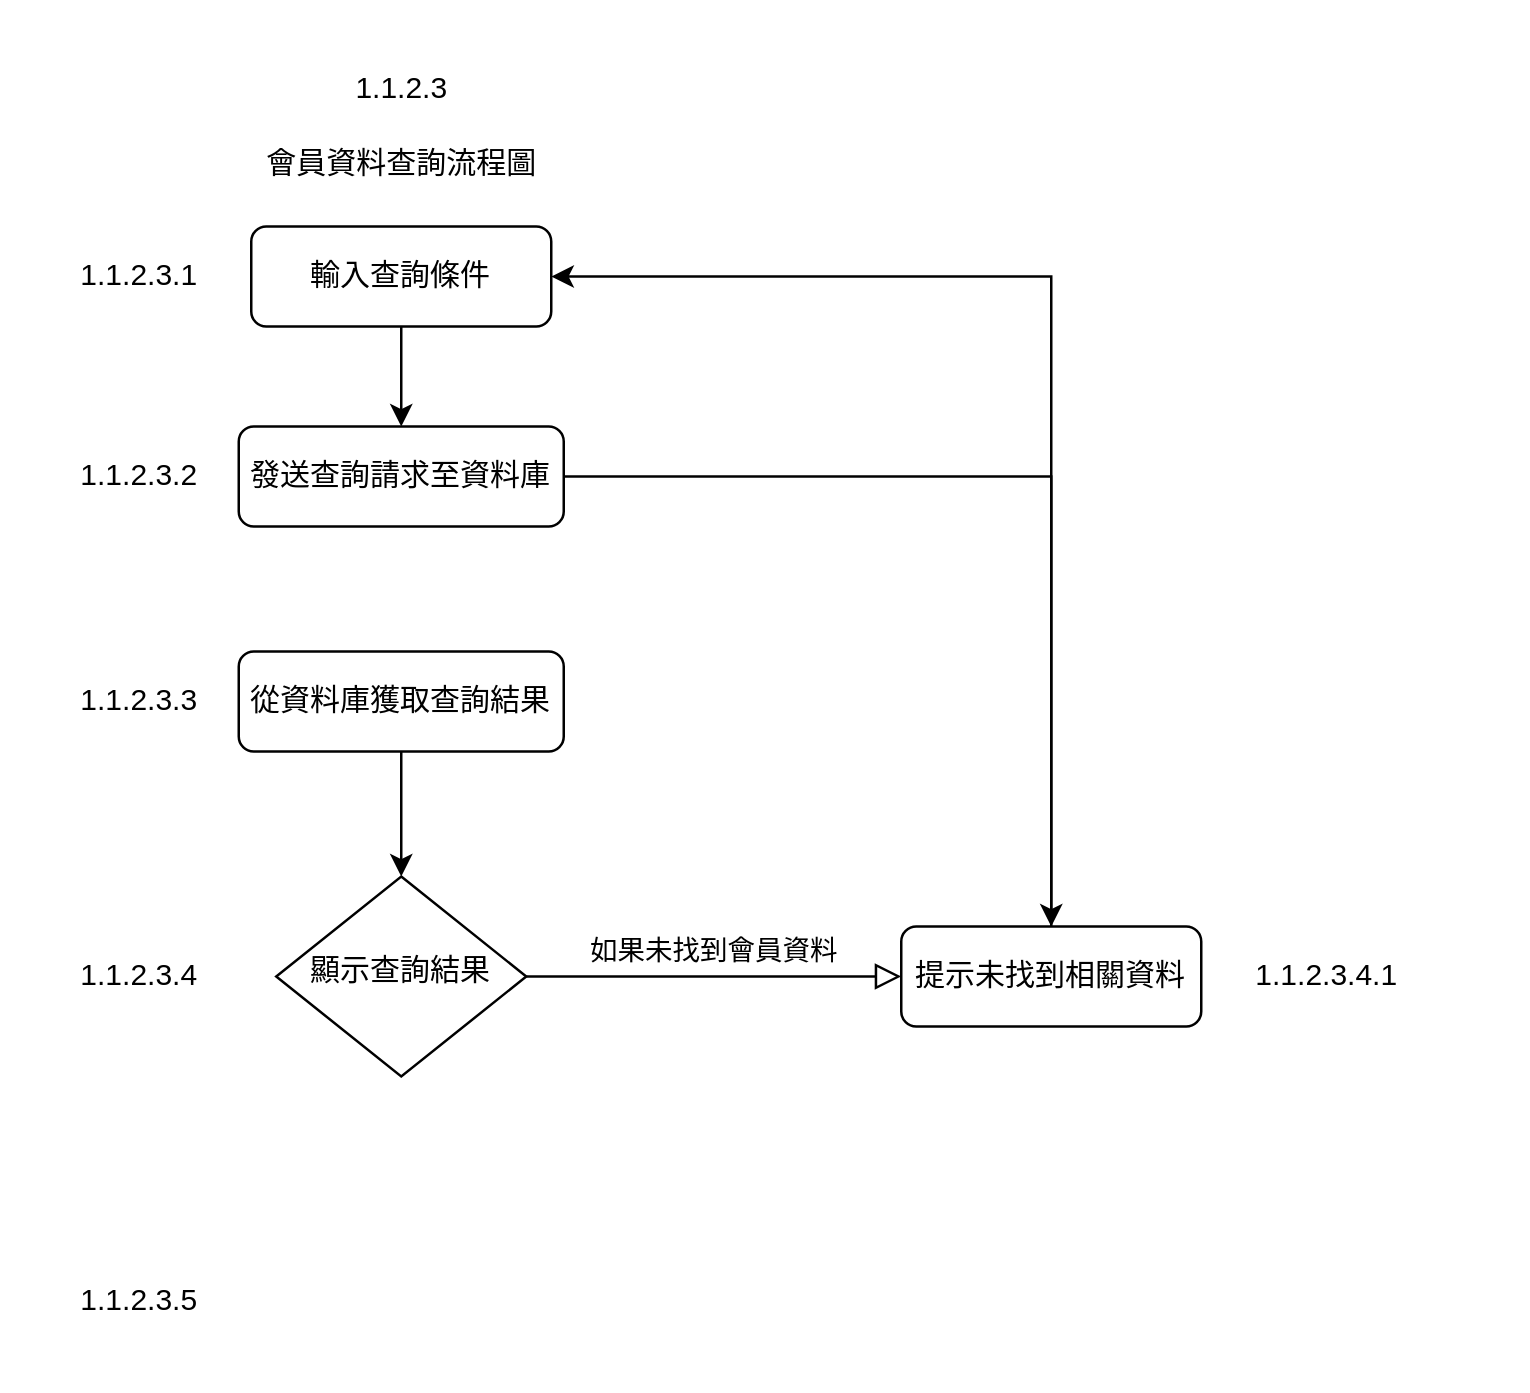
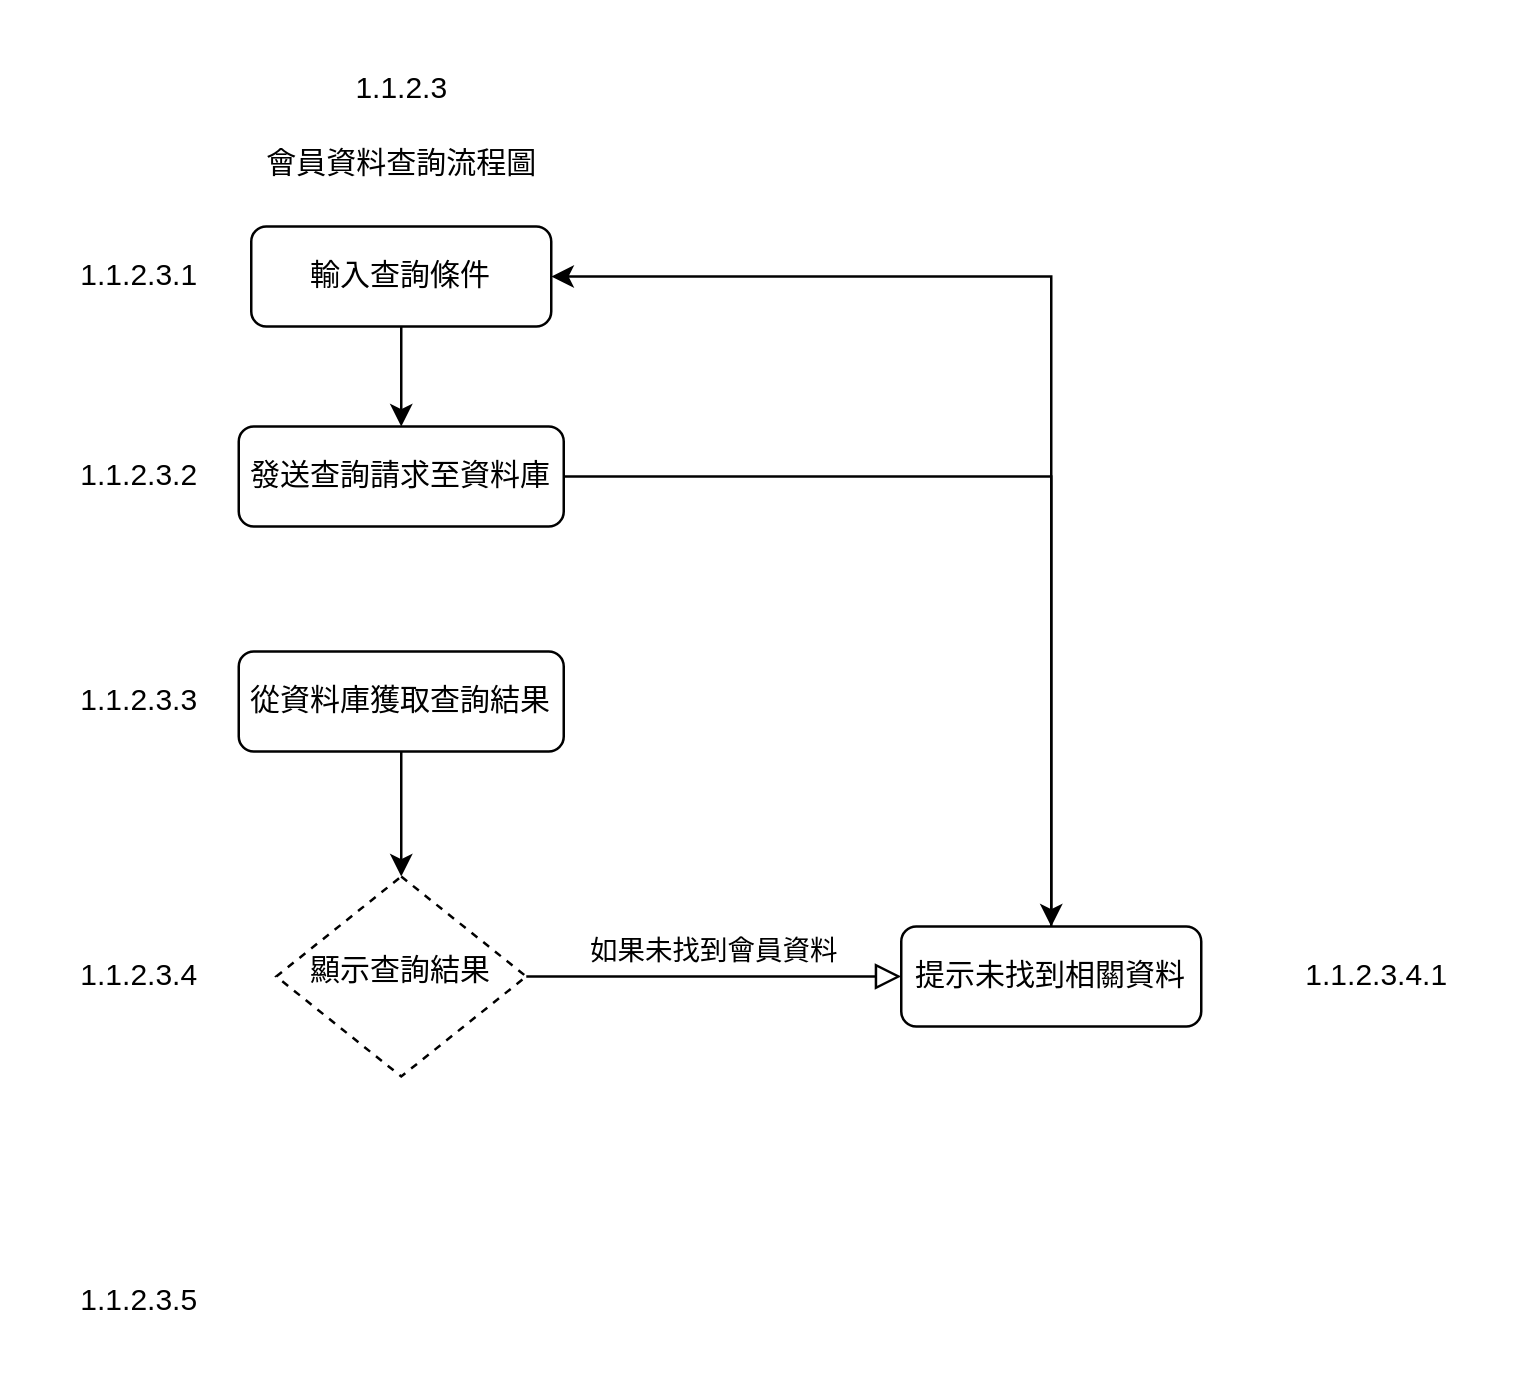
(401, 976) -> (401, 976)
(1326, 976) -> (1376, 976)
